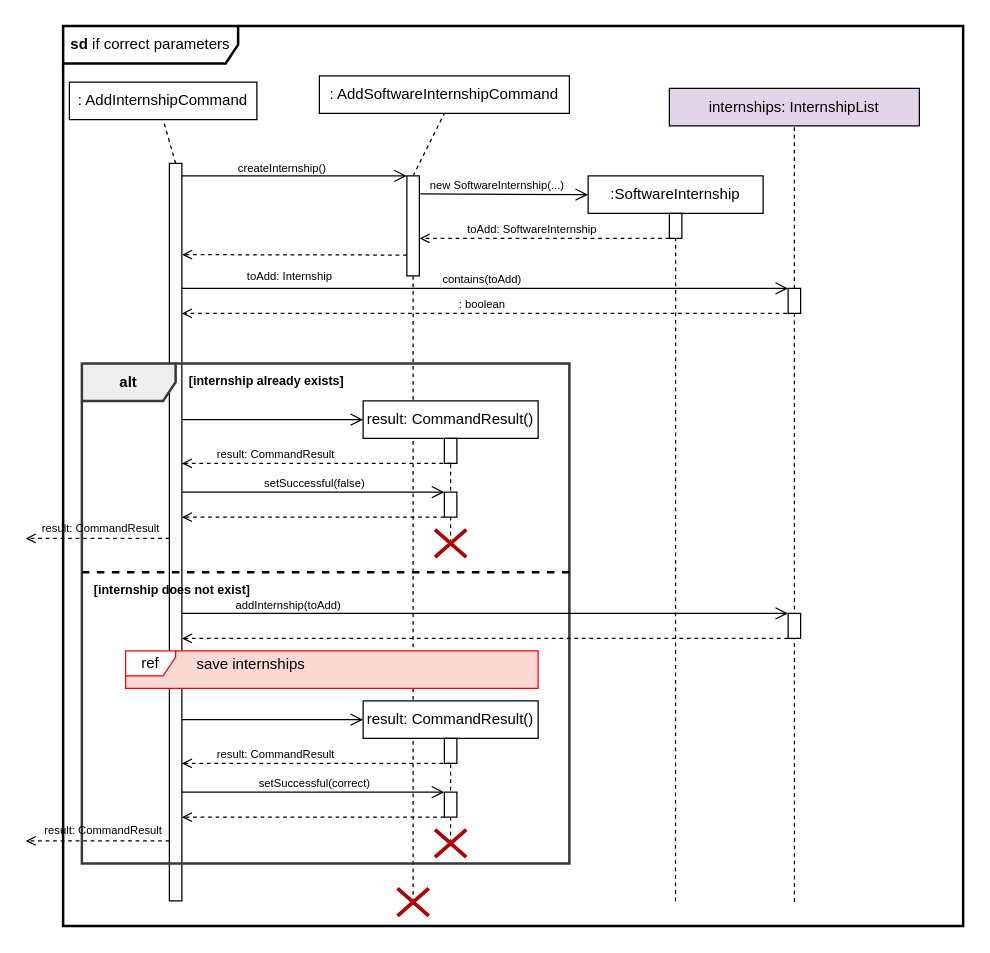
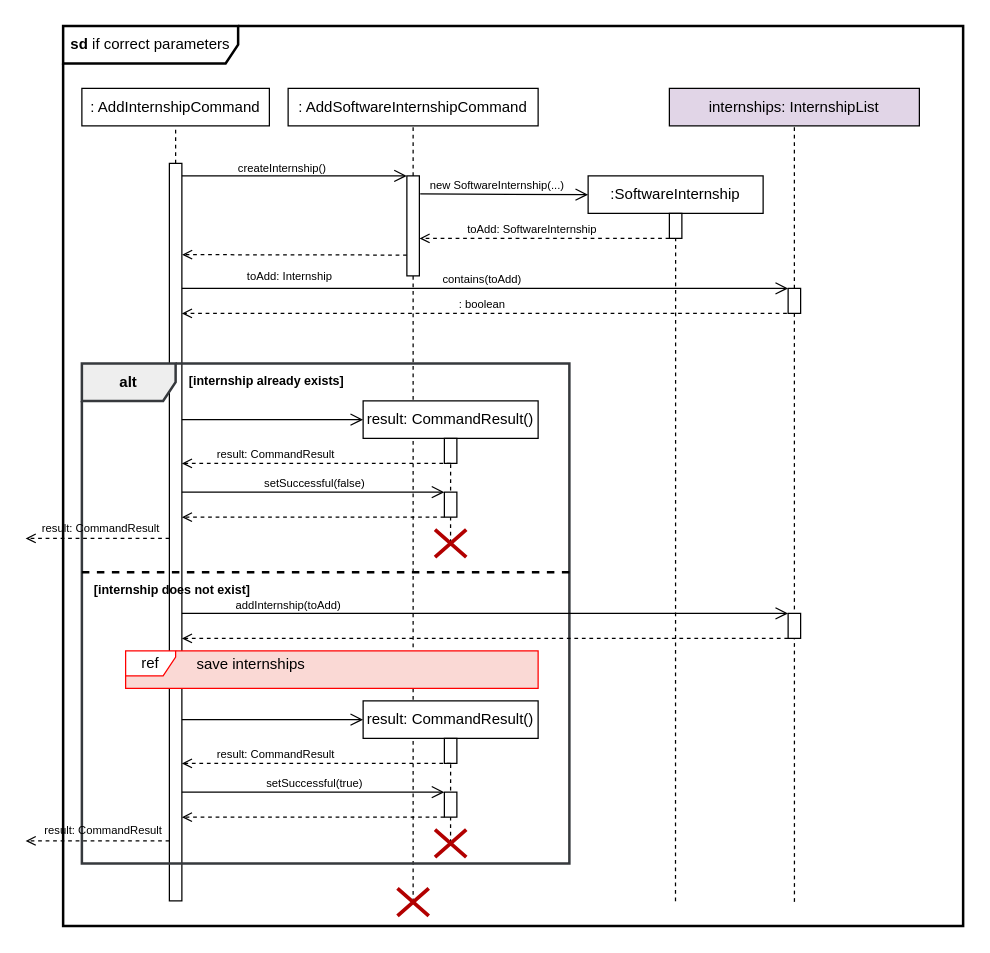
(444, 94) -> (413, 107)
(163, 101) -> (176, 107)
(315, 782) -> (315, 782)
